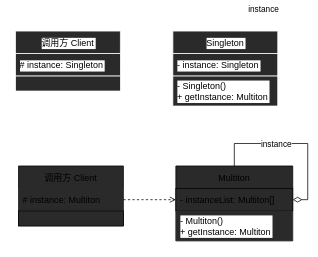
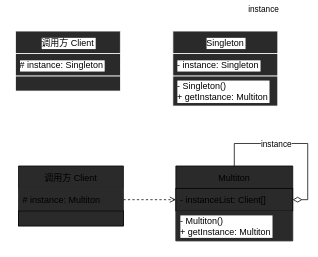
(239, 200) -> (233, 200)
